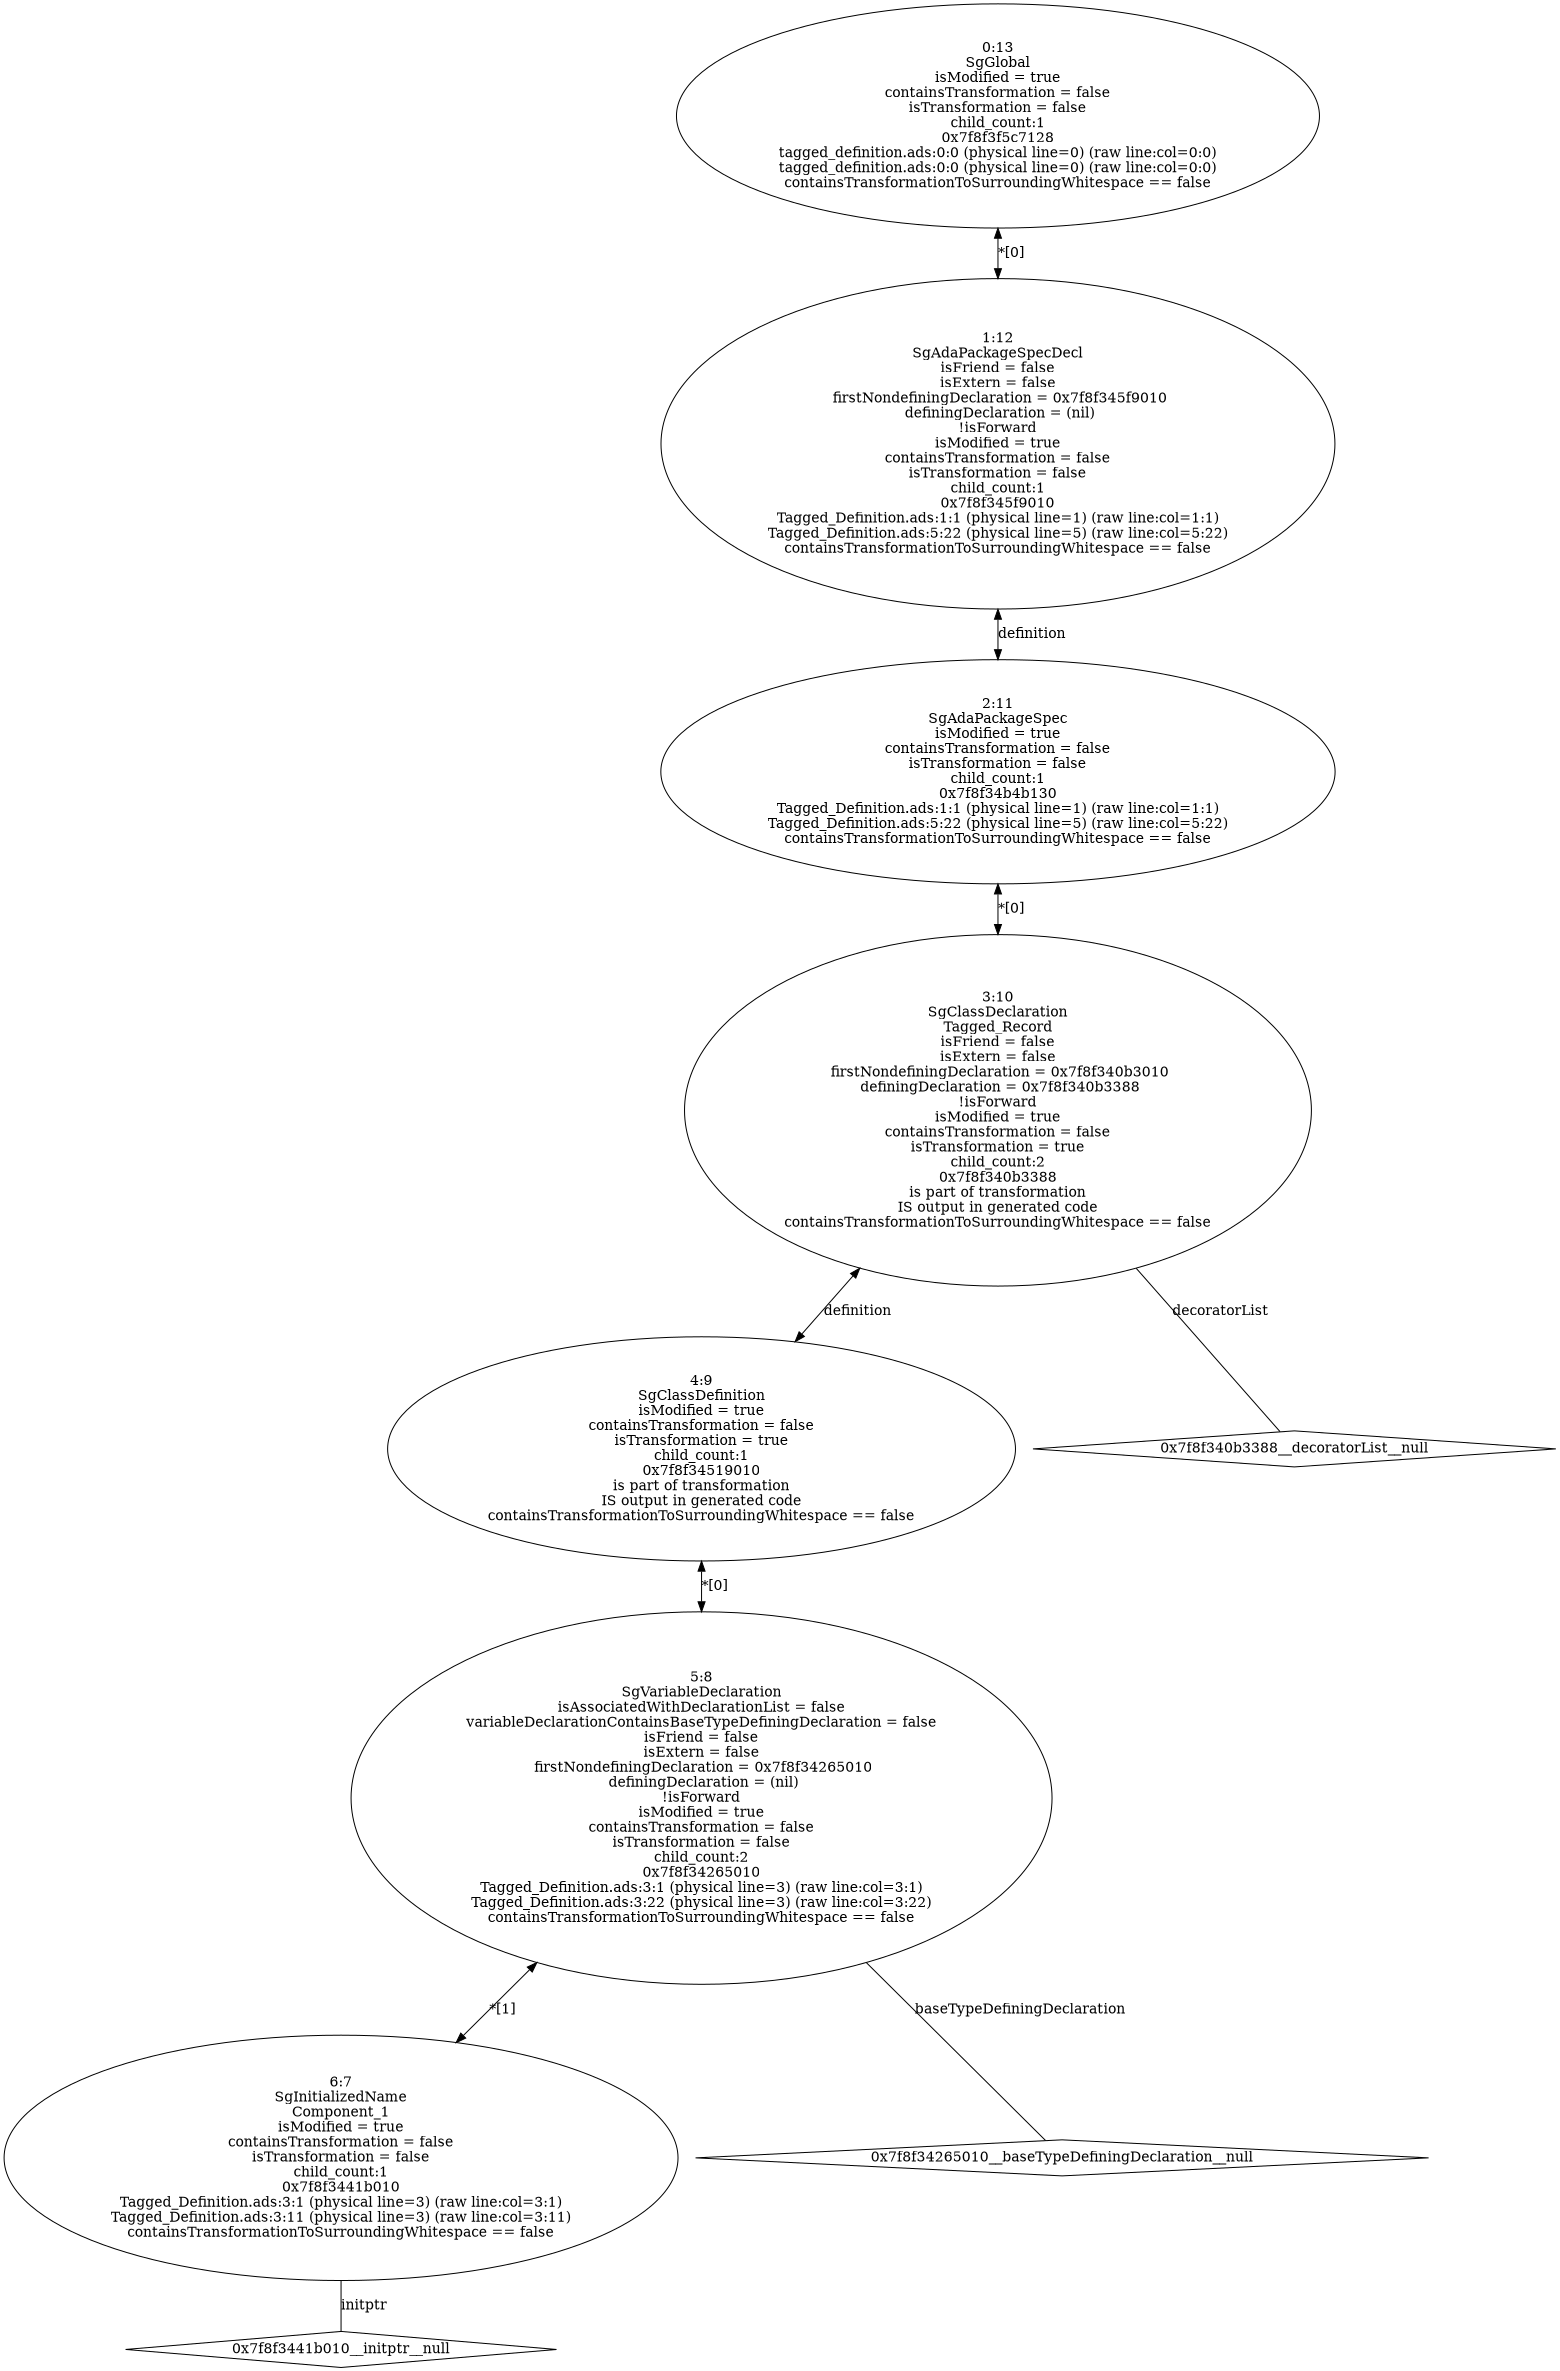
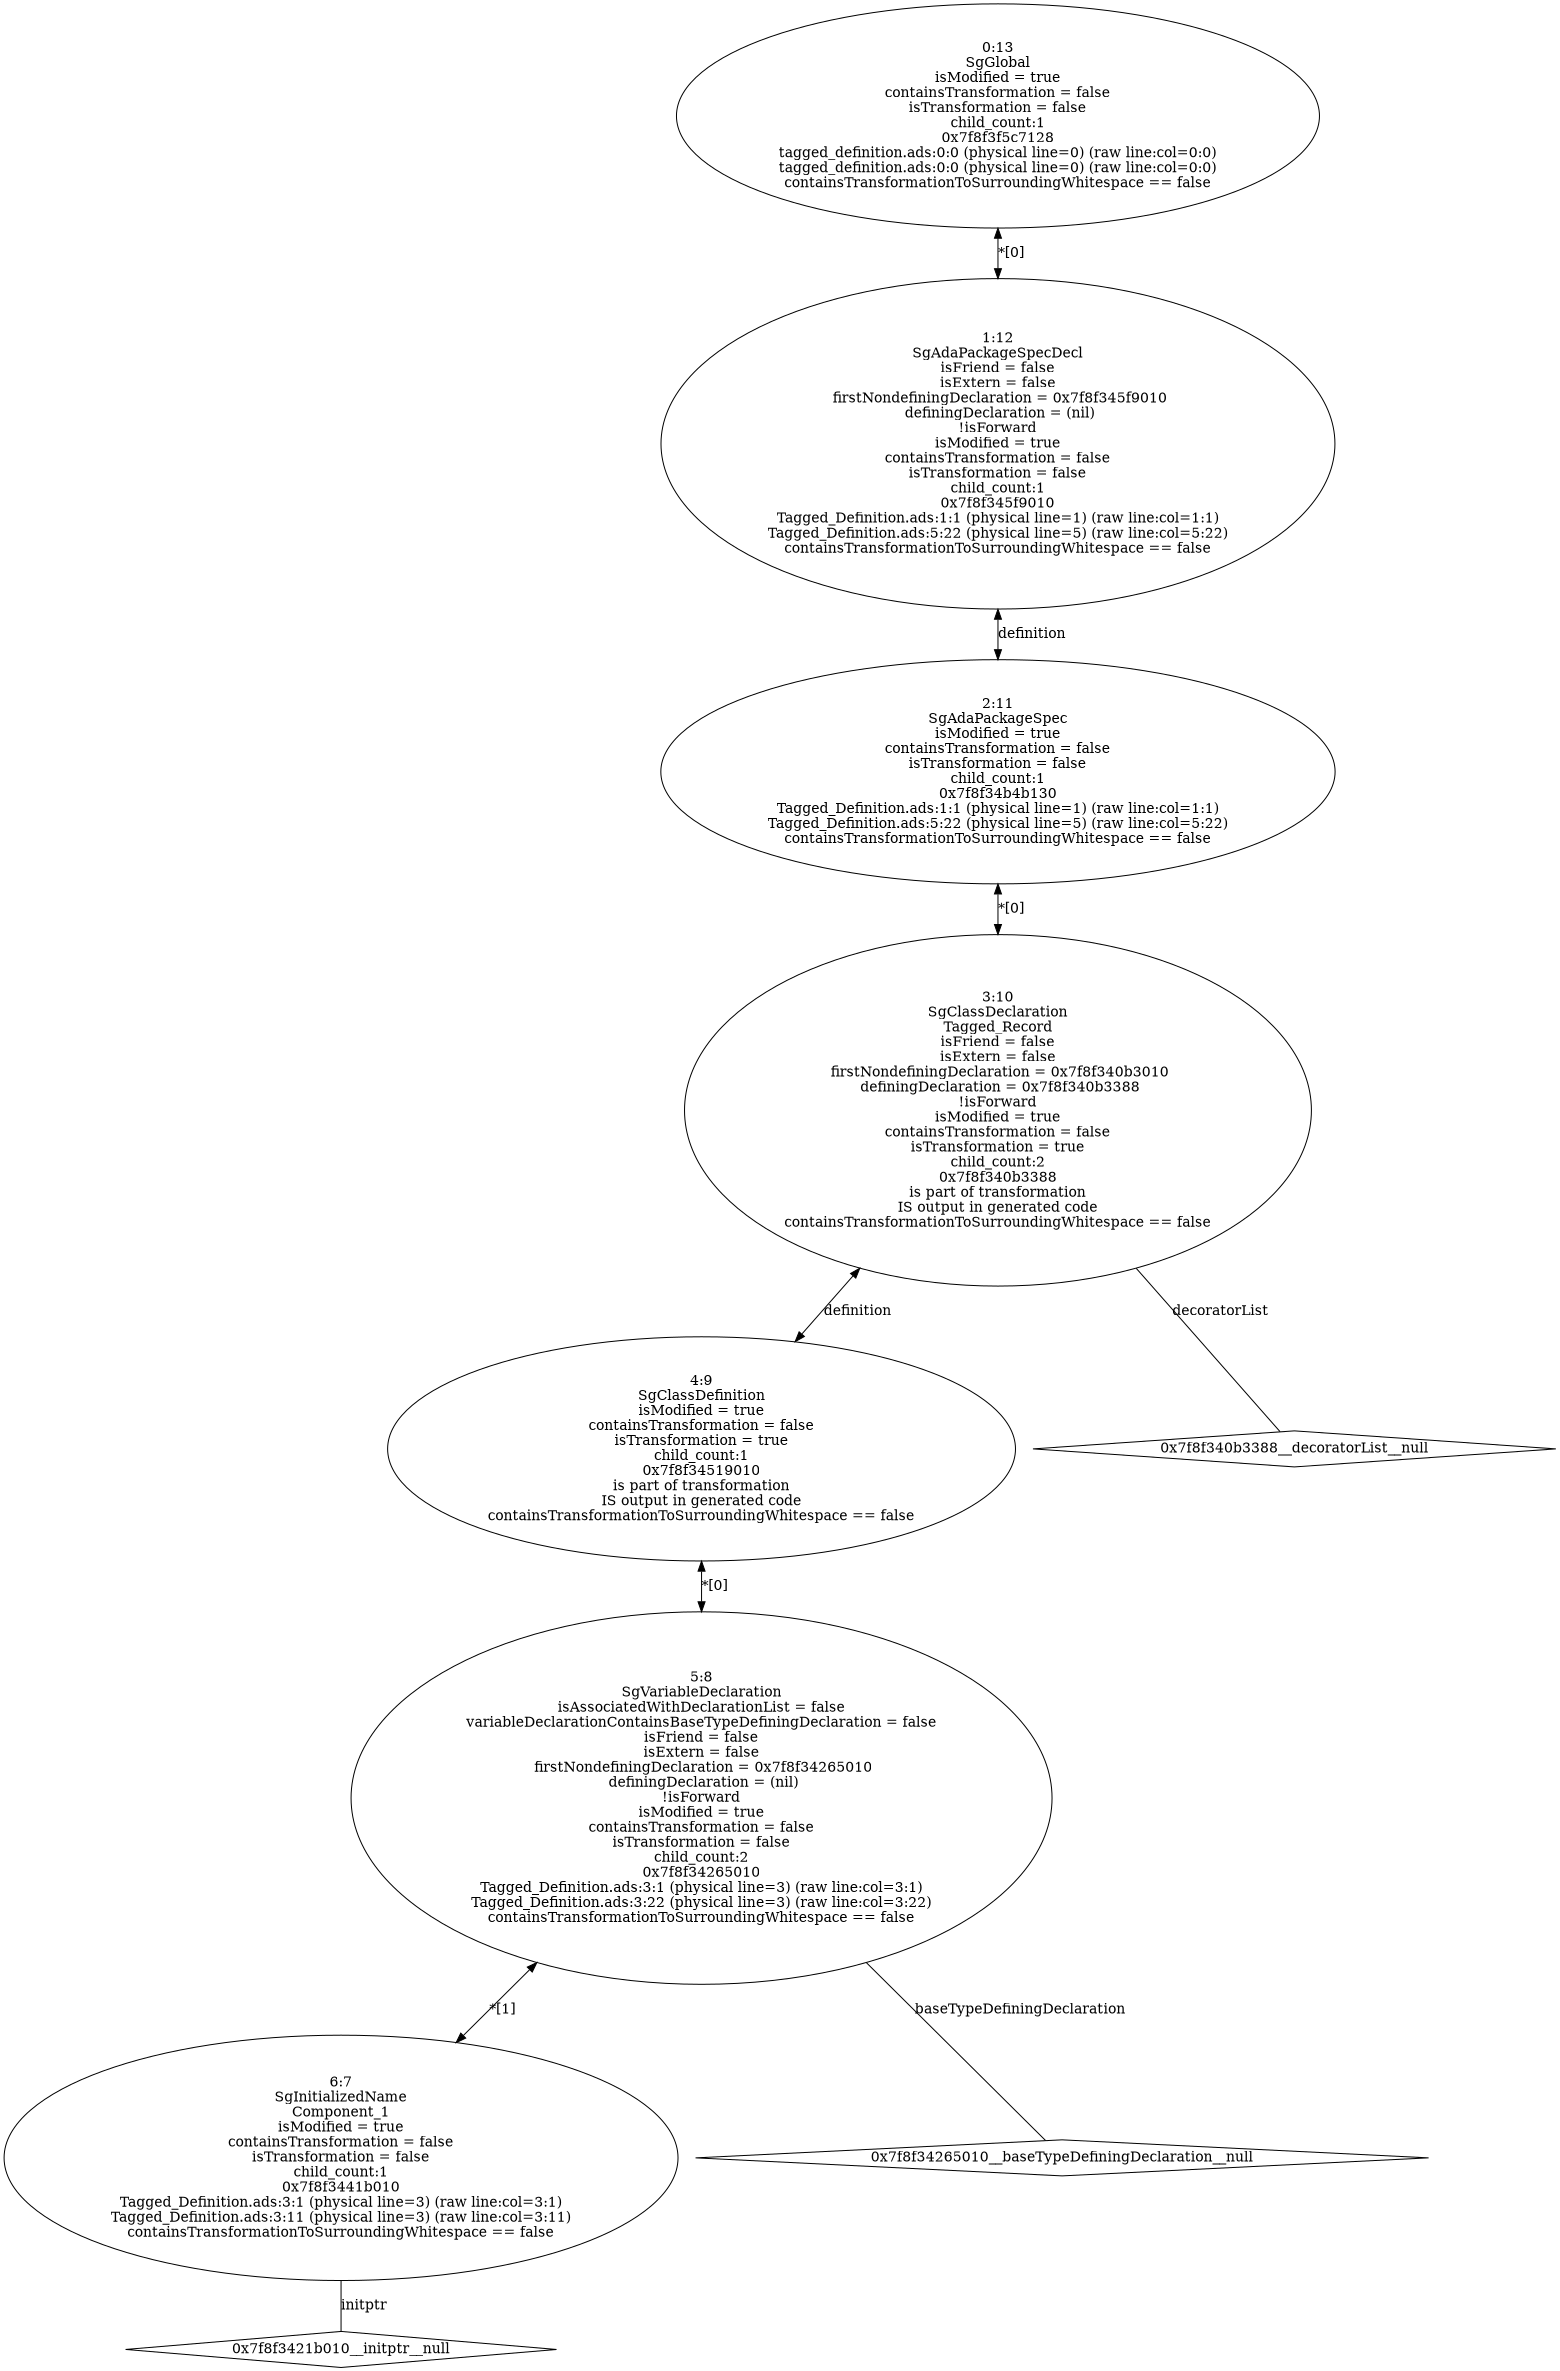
(341, 2349) -> (341, 2349)
